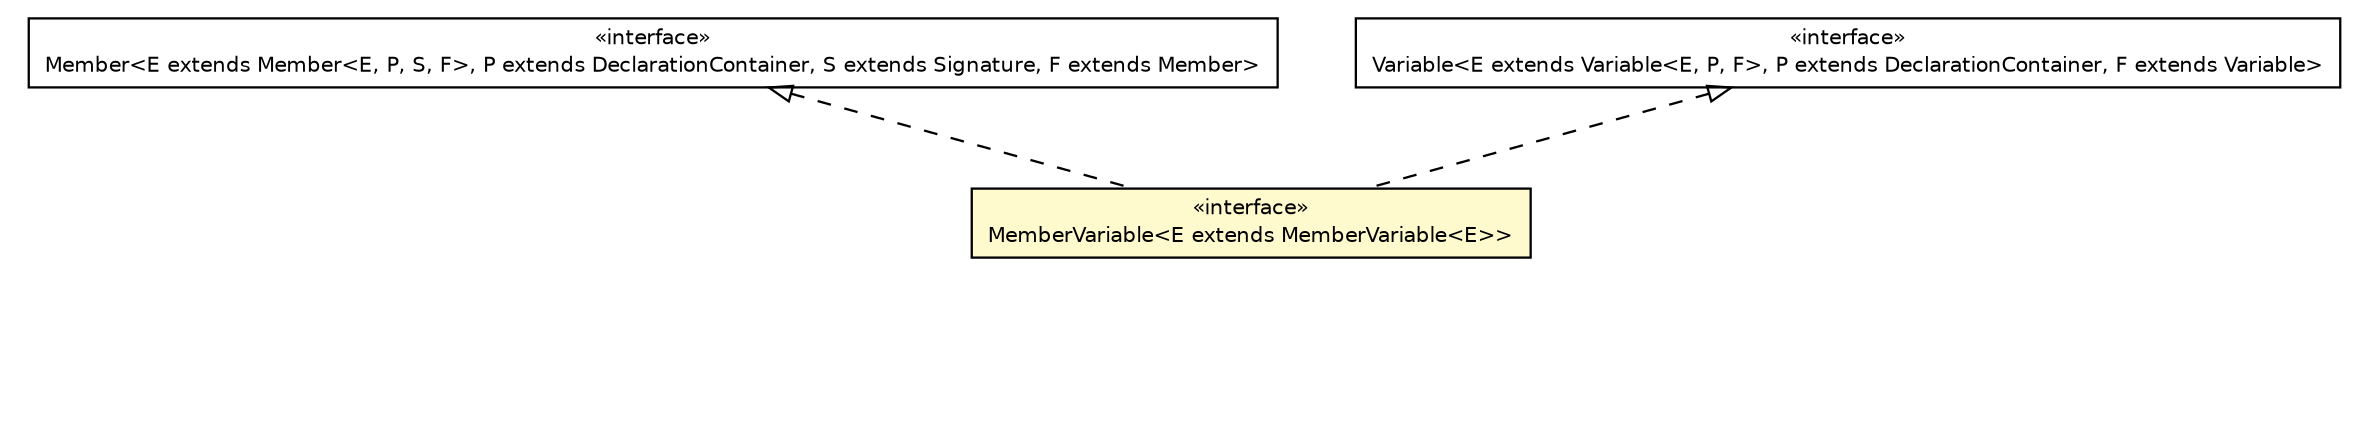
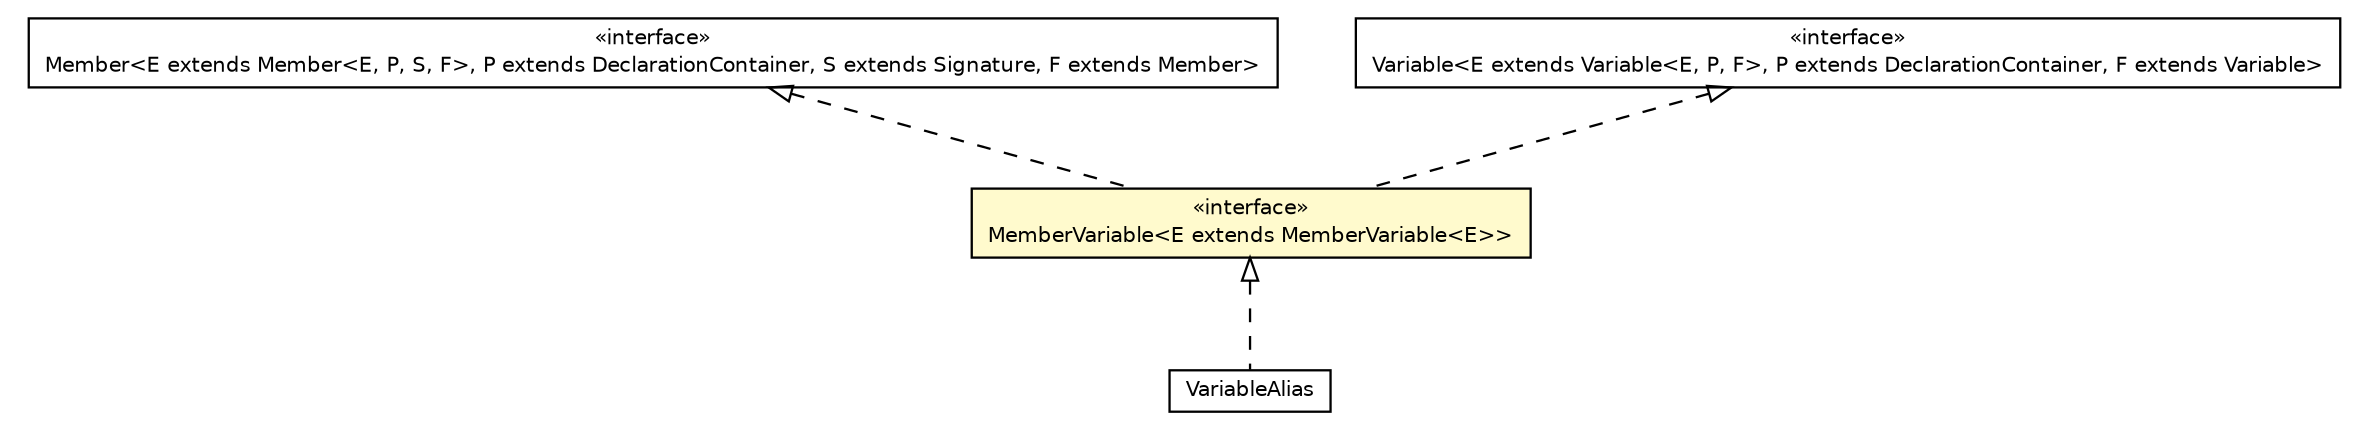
none -> (1250, 391)
